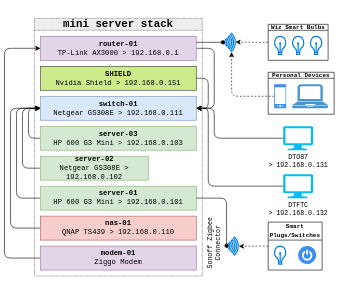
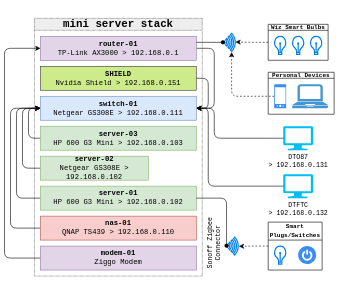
(119, 198) -> (119, 198)
